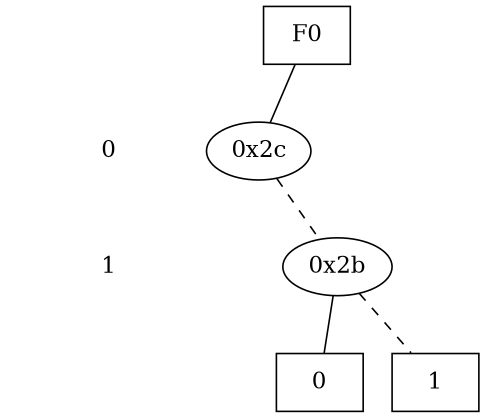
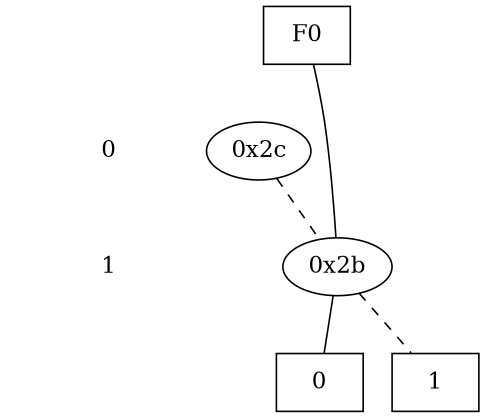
(283, 94) -> (328, 151)
